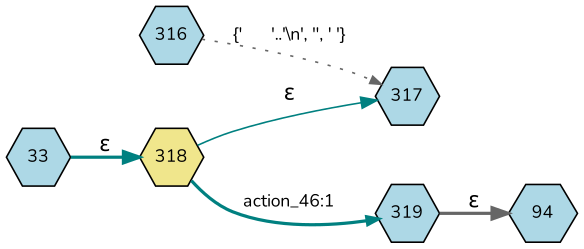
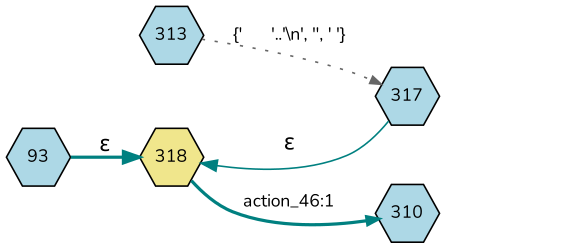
(172, 35) -> (172, 35)
(278, 119) -> (310, 166)
(38, 157) -> (38, 157)
(407, 213) -> (407, 213)
(543, 213) -> none
